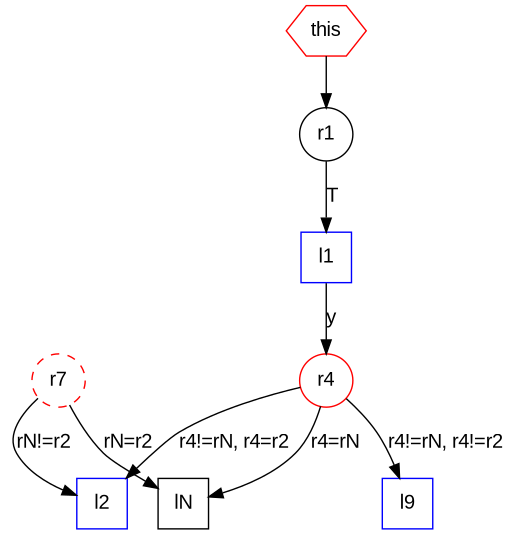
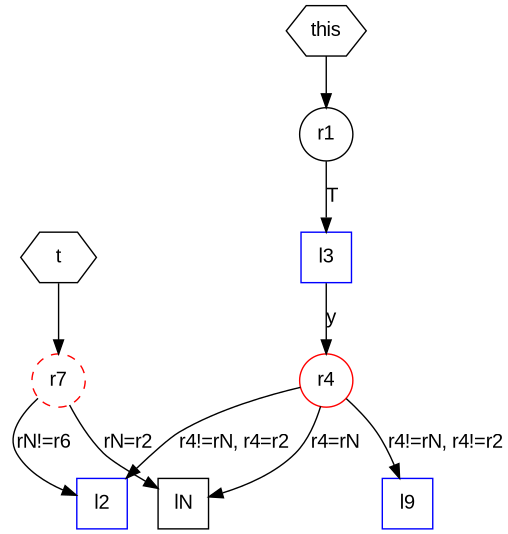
(326, 31) -> (326, 31)
none -> (59, 257)
(326, 257) -> (326, 257)
(44, 443) -> (44, 443)
